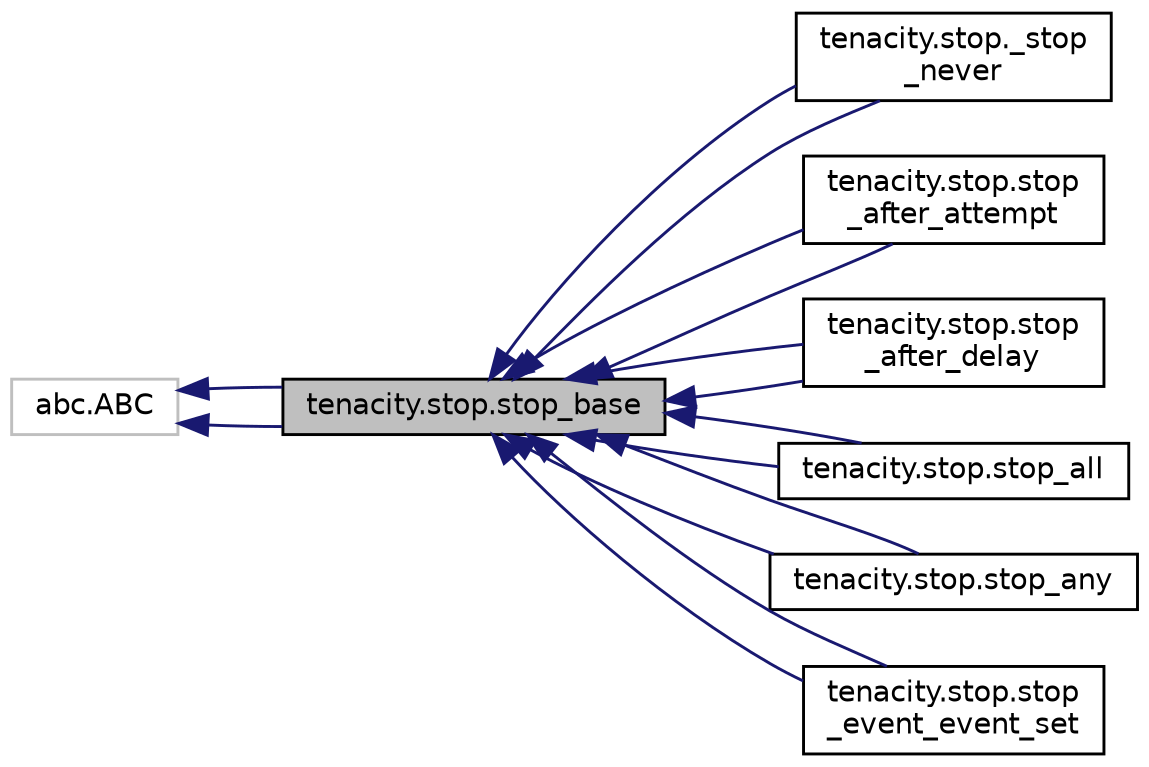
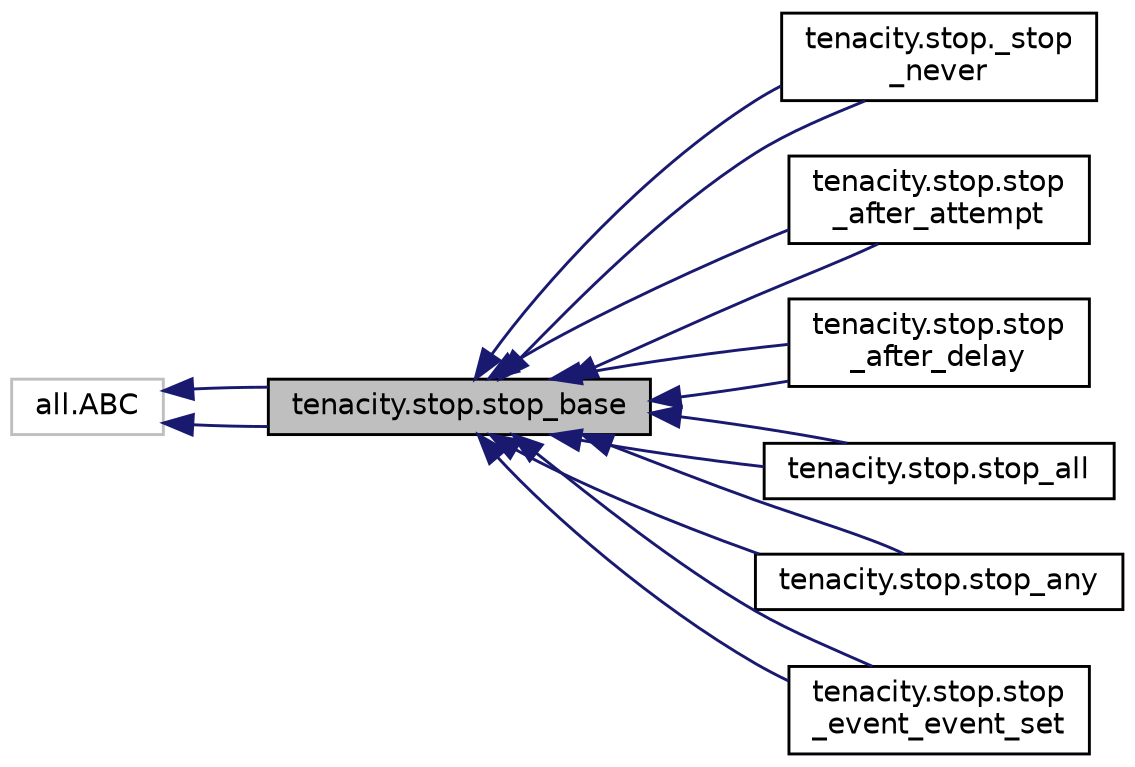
(95, 407) -> (88, 407)
